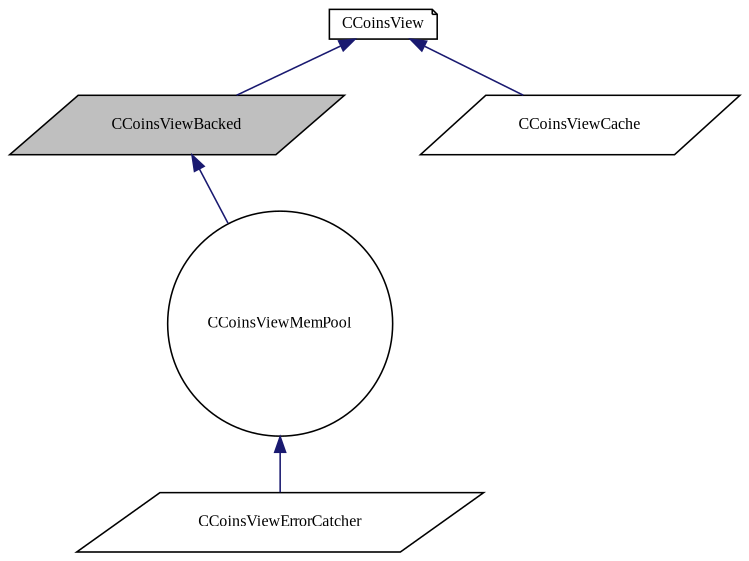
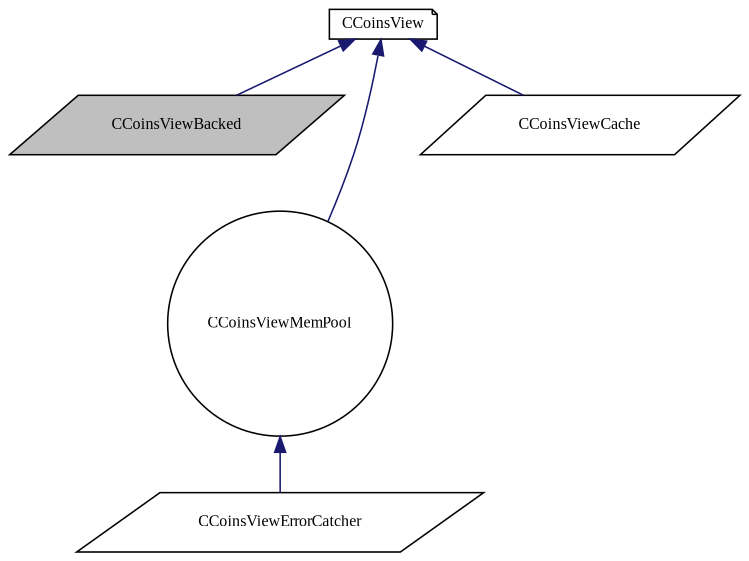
(214, 196) -> (358, 140)
